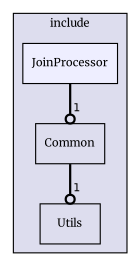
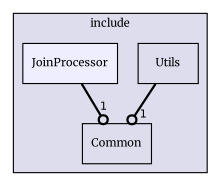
(70, 179) -> (145, 100)
